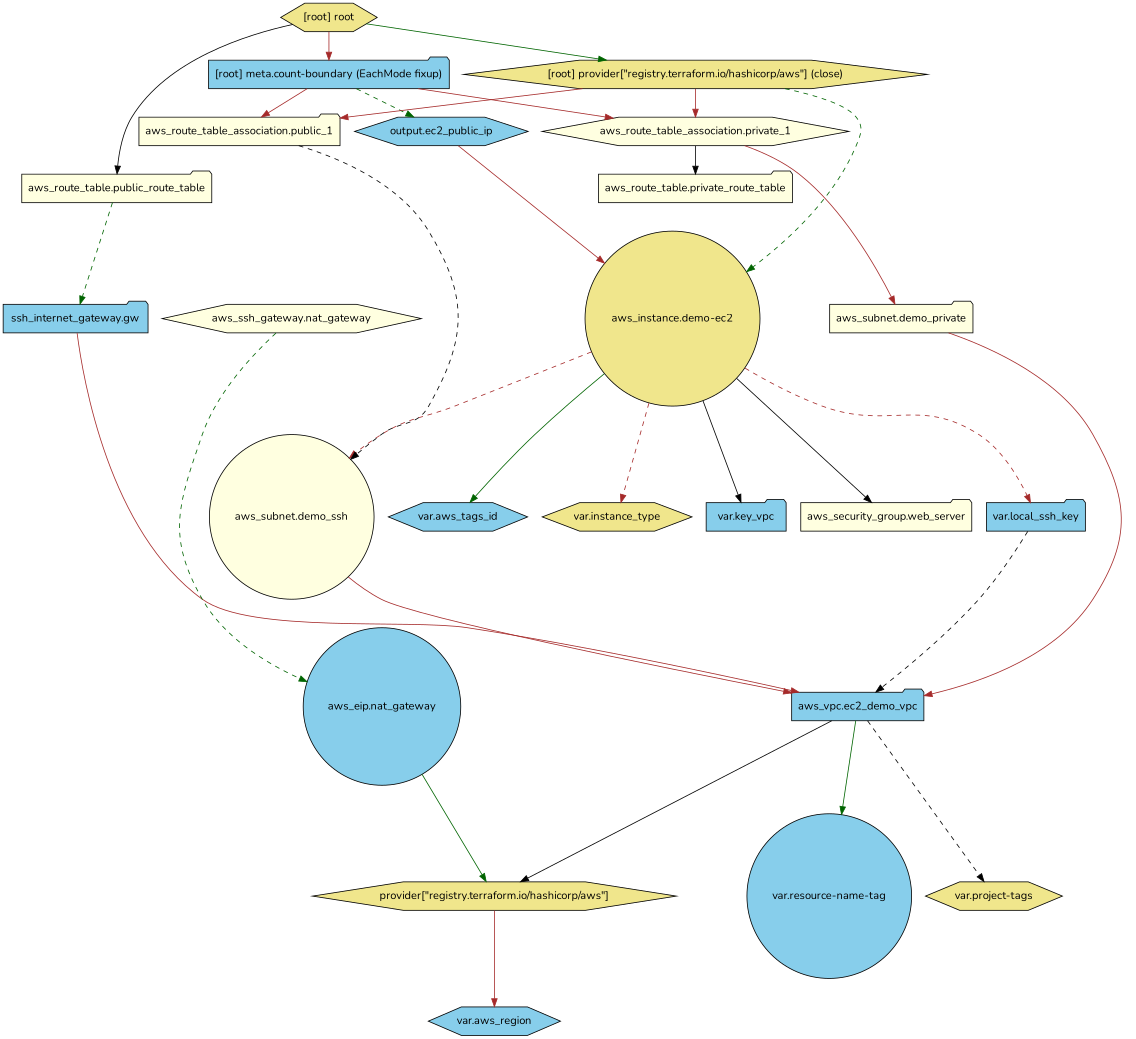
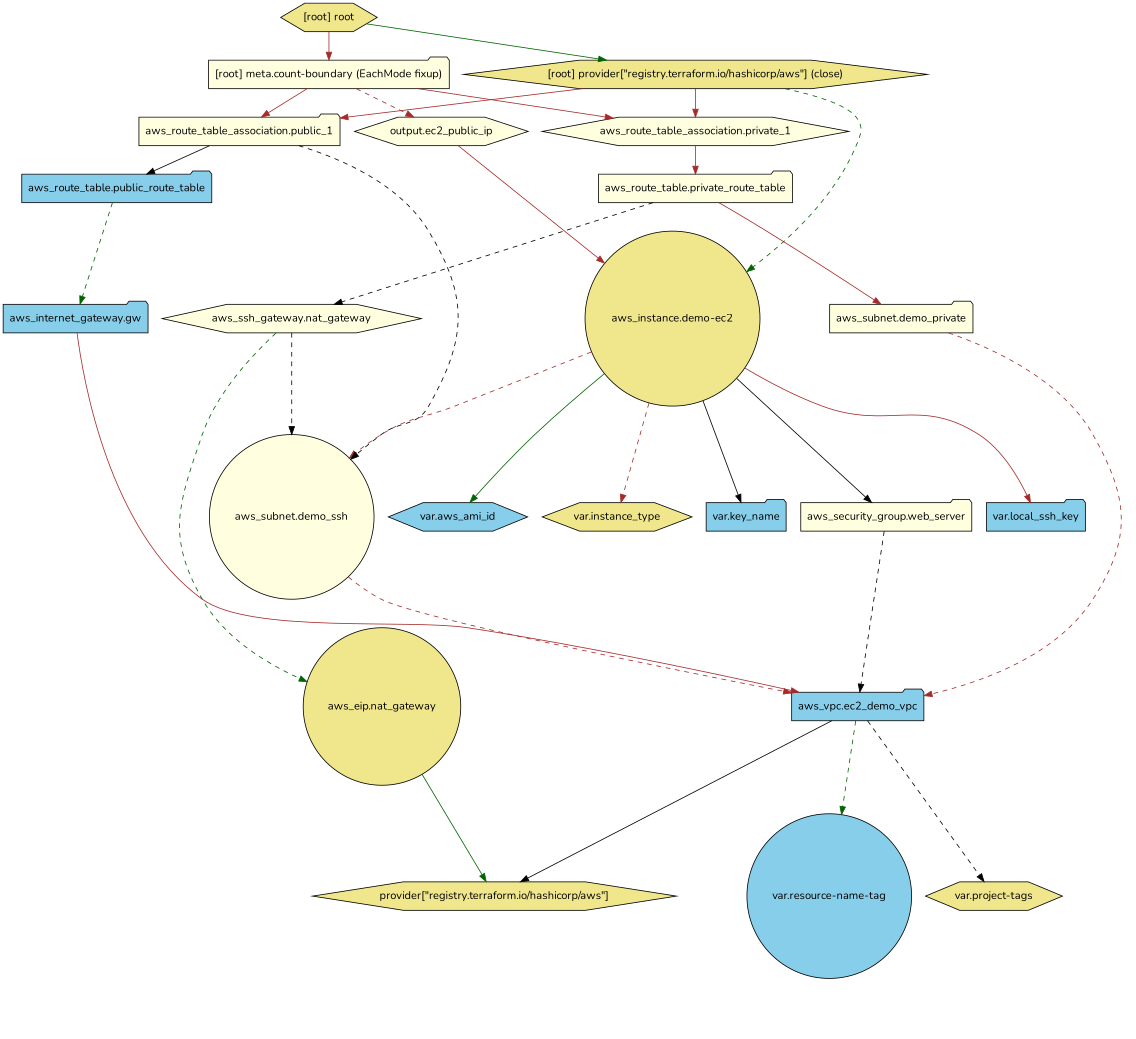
(181, 69) -> (182, 158)
(329, 74) -> (329, 74)
(382, 101) -> (382, 101)
(441, 131) -> (441, 131)
(695, 156) -> (695, 156)
(117, 188) -> (117, 188)
(832, 207) -> (797, 250)
none -> (498, 252)
(76, 319) -> (76, 319)
none -> (292, 380)
(898, 415) -> (898, 415)
(458, 517) -> (458, 517)
(746, 517) -> (746, 517)
(1121, 523) -> (1121, 523)
(963, 616) -> (873, 608)
(451, 620) -> (451, 620)
(382, 706) -> (382, 706)
(849, 764) -> (849, 764)
(494, 1021) -> none
